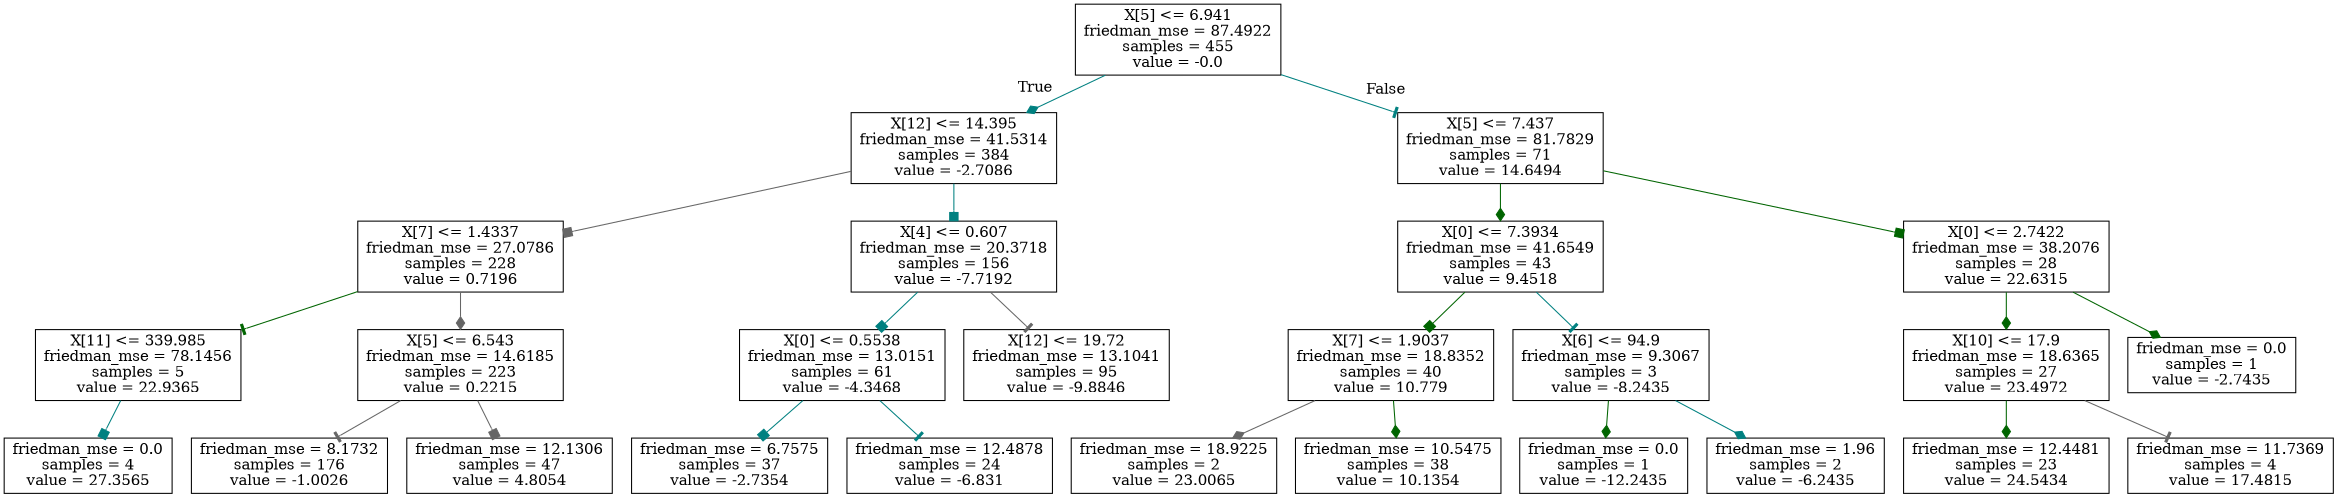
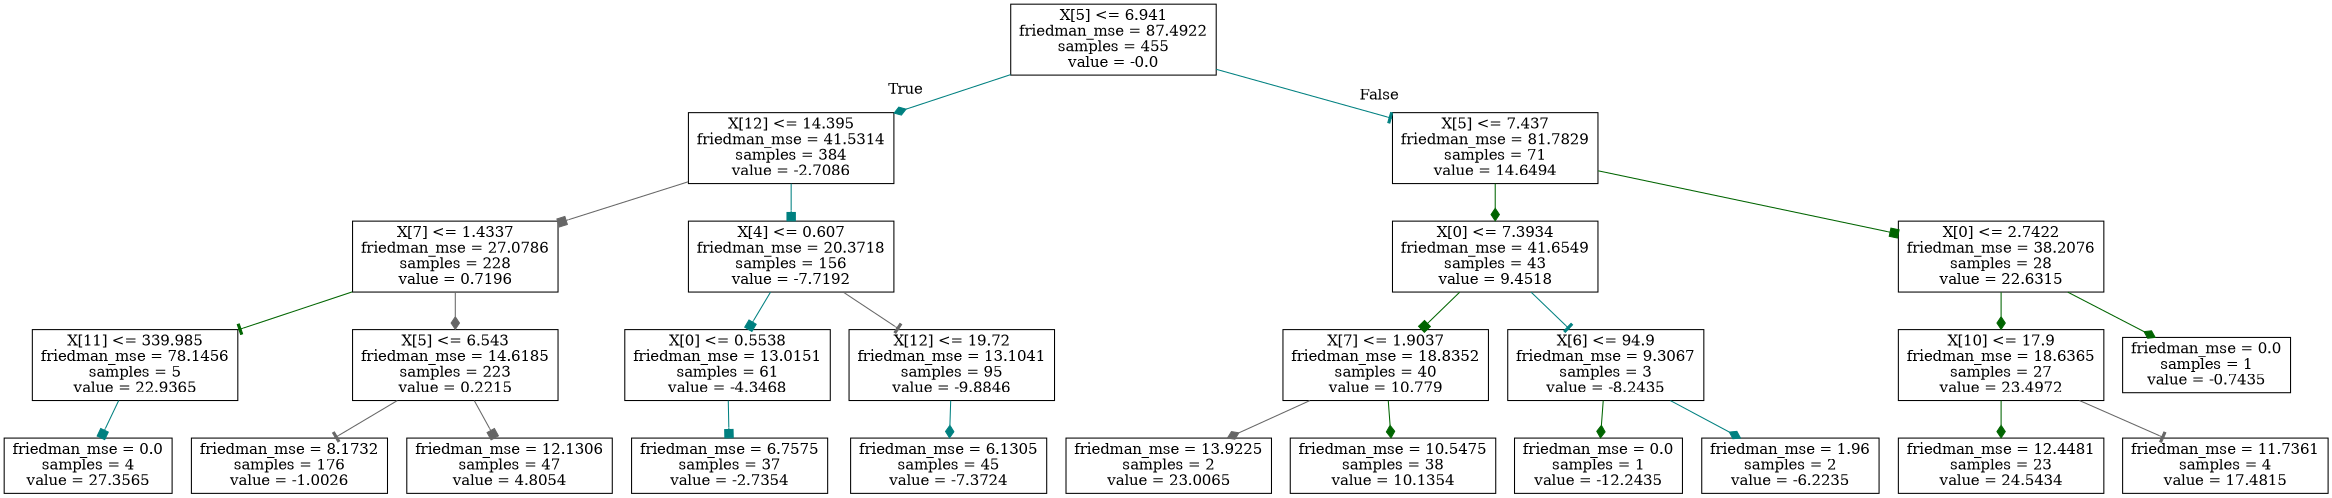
(2212, 365) -> (2207, 365)
none -> (949, 466)
(950, 466) -> none
(1174, 466) -> (1169, 466)
(1796, 466) -> (1790, 466)
(2231, 466) -> (2225, 466)
